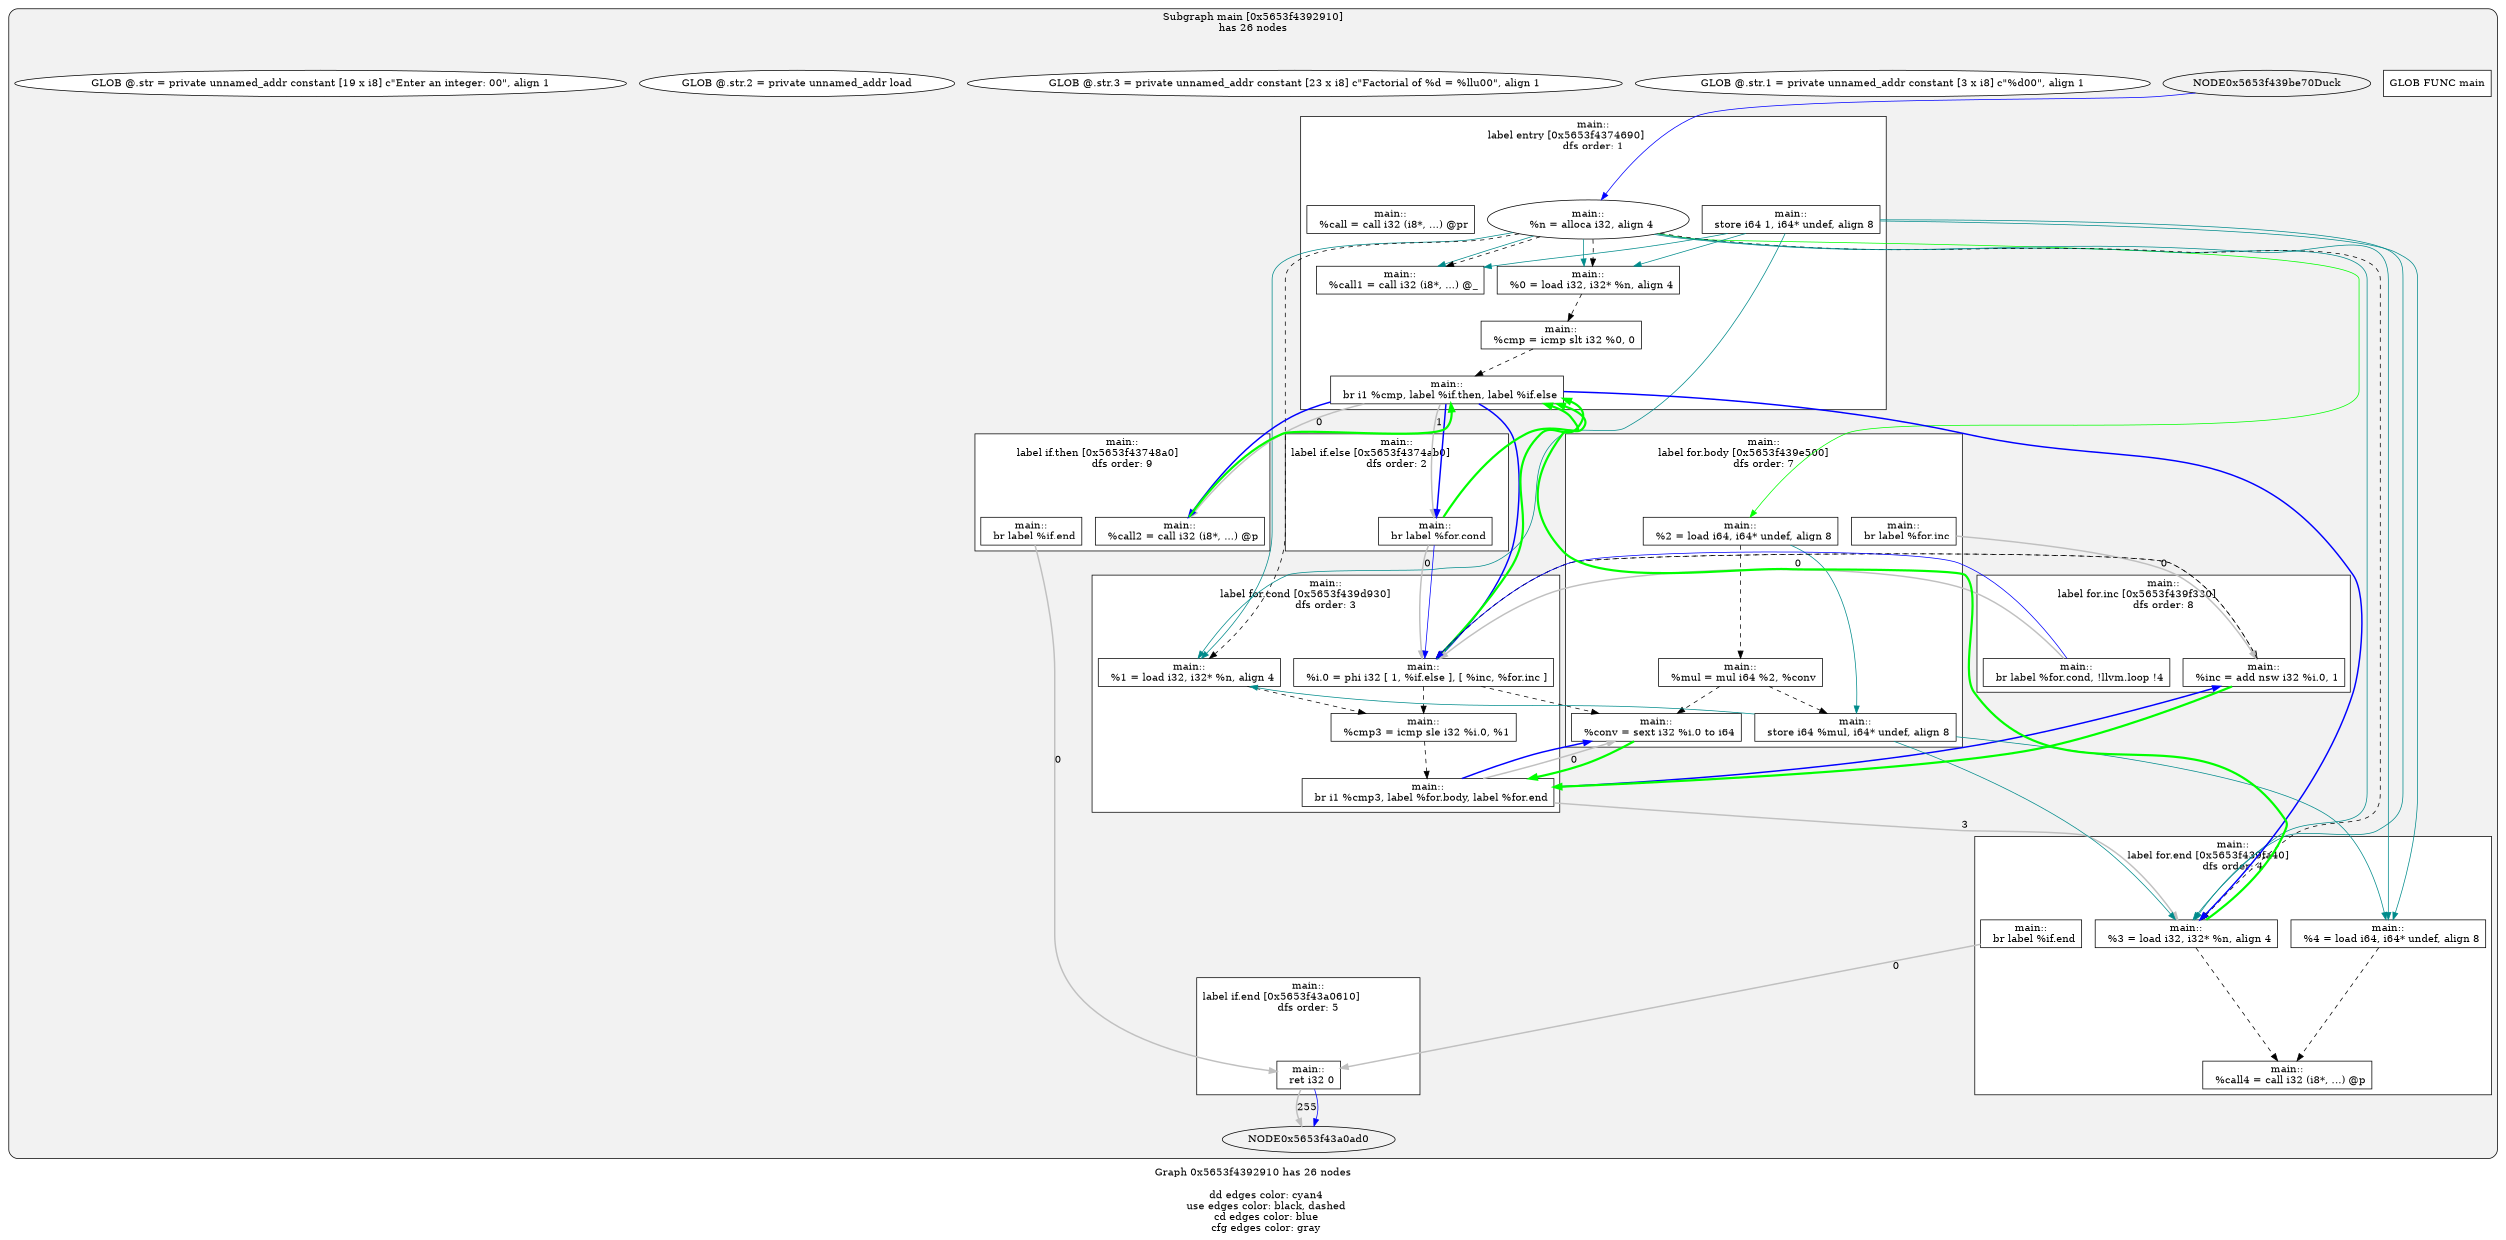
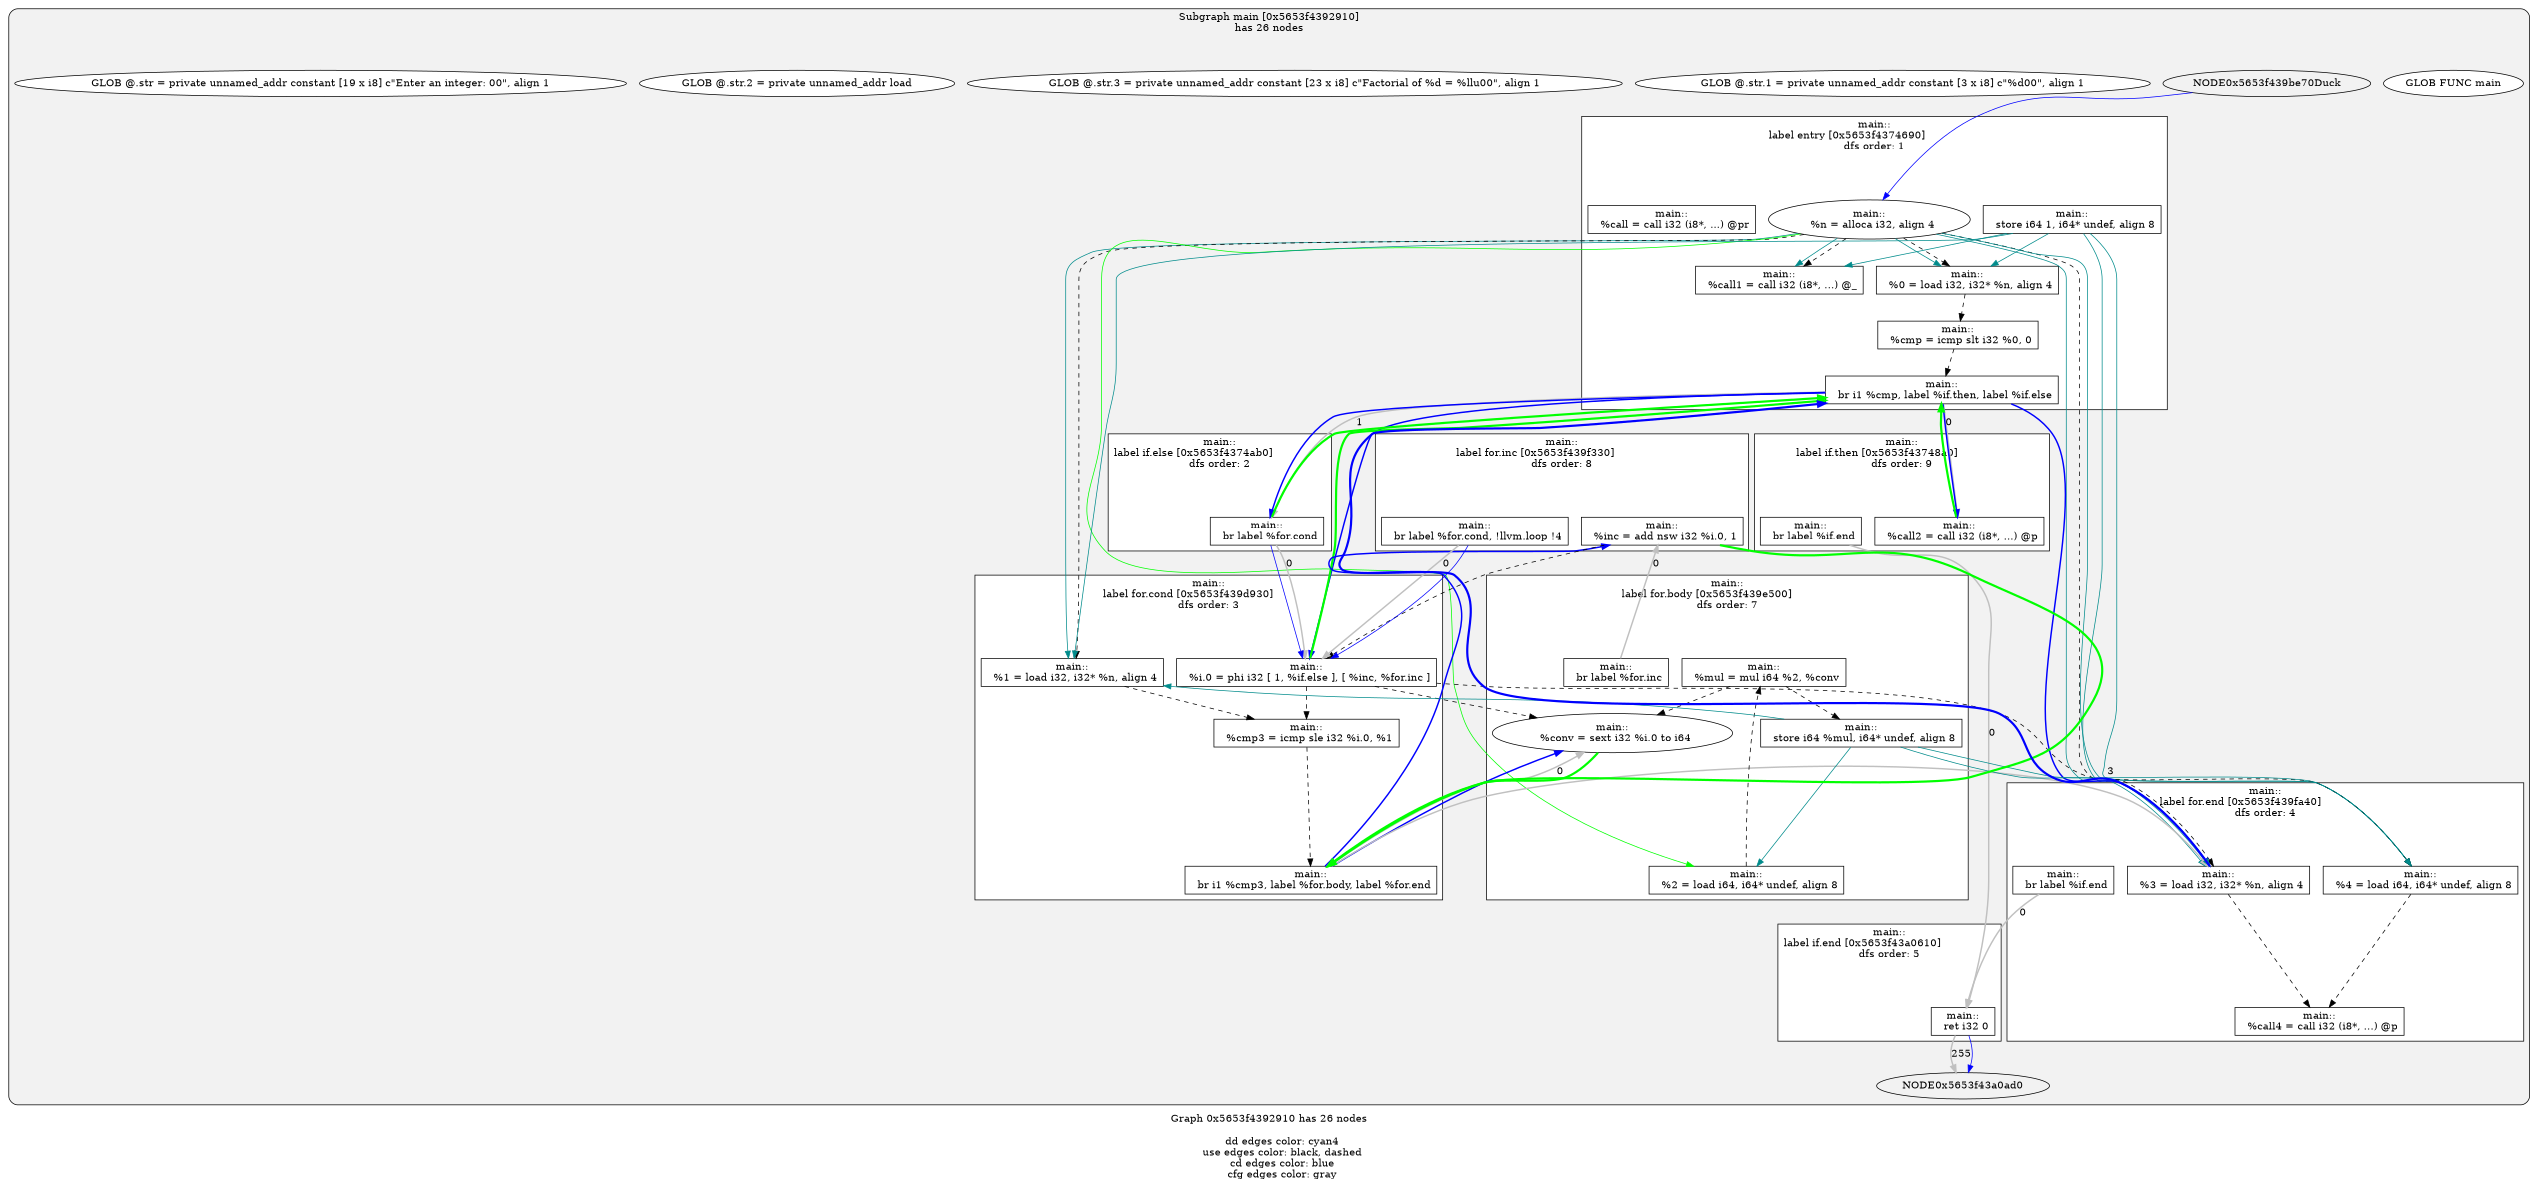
(2437, 83) -> (2453, 83)
(1849, 554) -> (1923, 698)
(1968, 579) -> (1474, 675)
(1846, 614) -> (1806, 804)
(1656, 727) -> (1612, 733)
